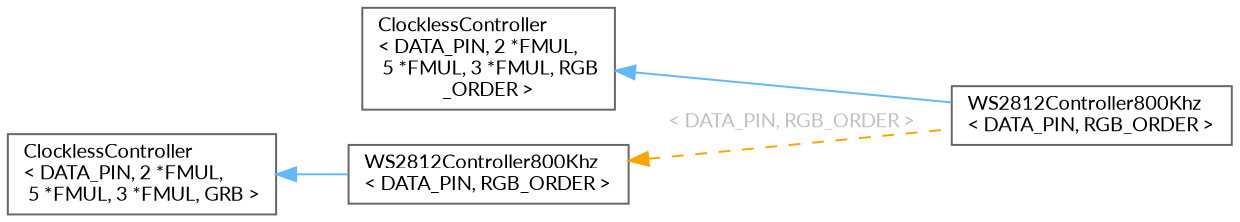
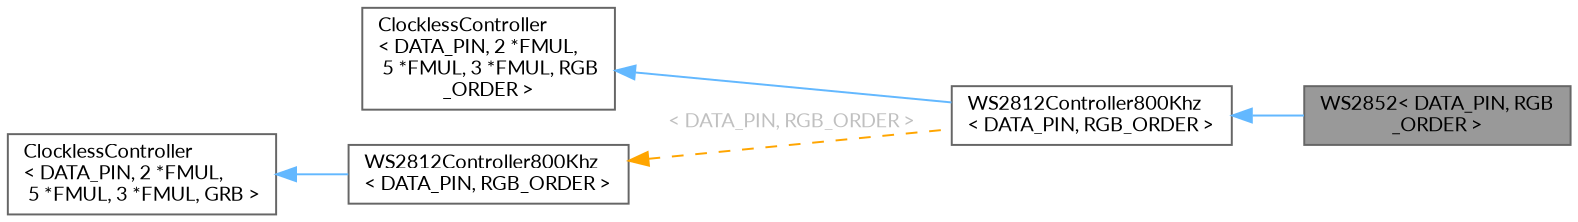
none -> (1437, 116)
